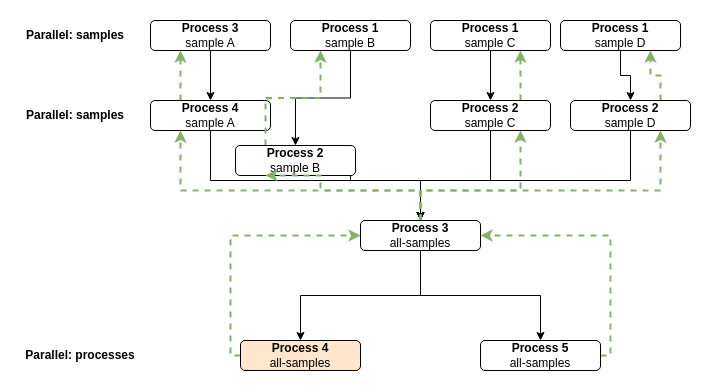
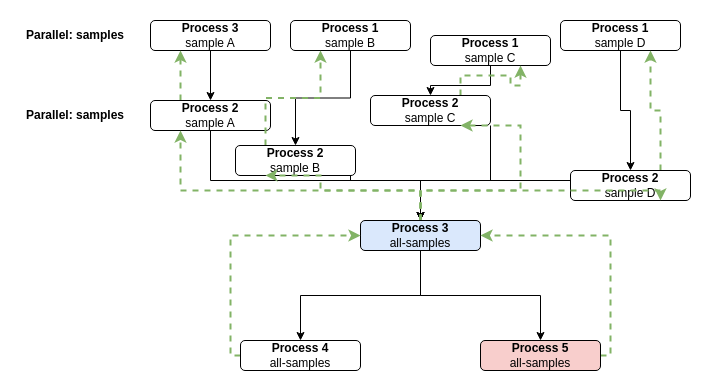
(491, 36) -> (491, 51)
(211, 116) -> (211, 116)
(491, 116) -> (431, 111)
(631, 116) -> (631, 186)
(421, 236) -> (421, 236)
(81, 356) -> none
(301, 356) -> (301, 356)
(541, 356) -> (541, 356)
